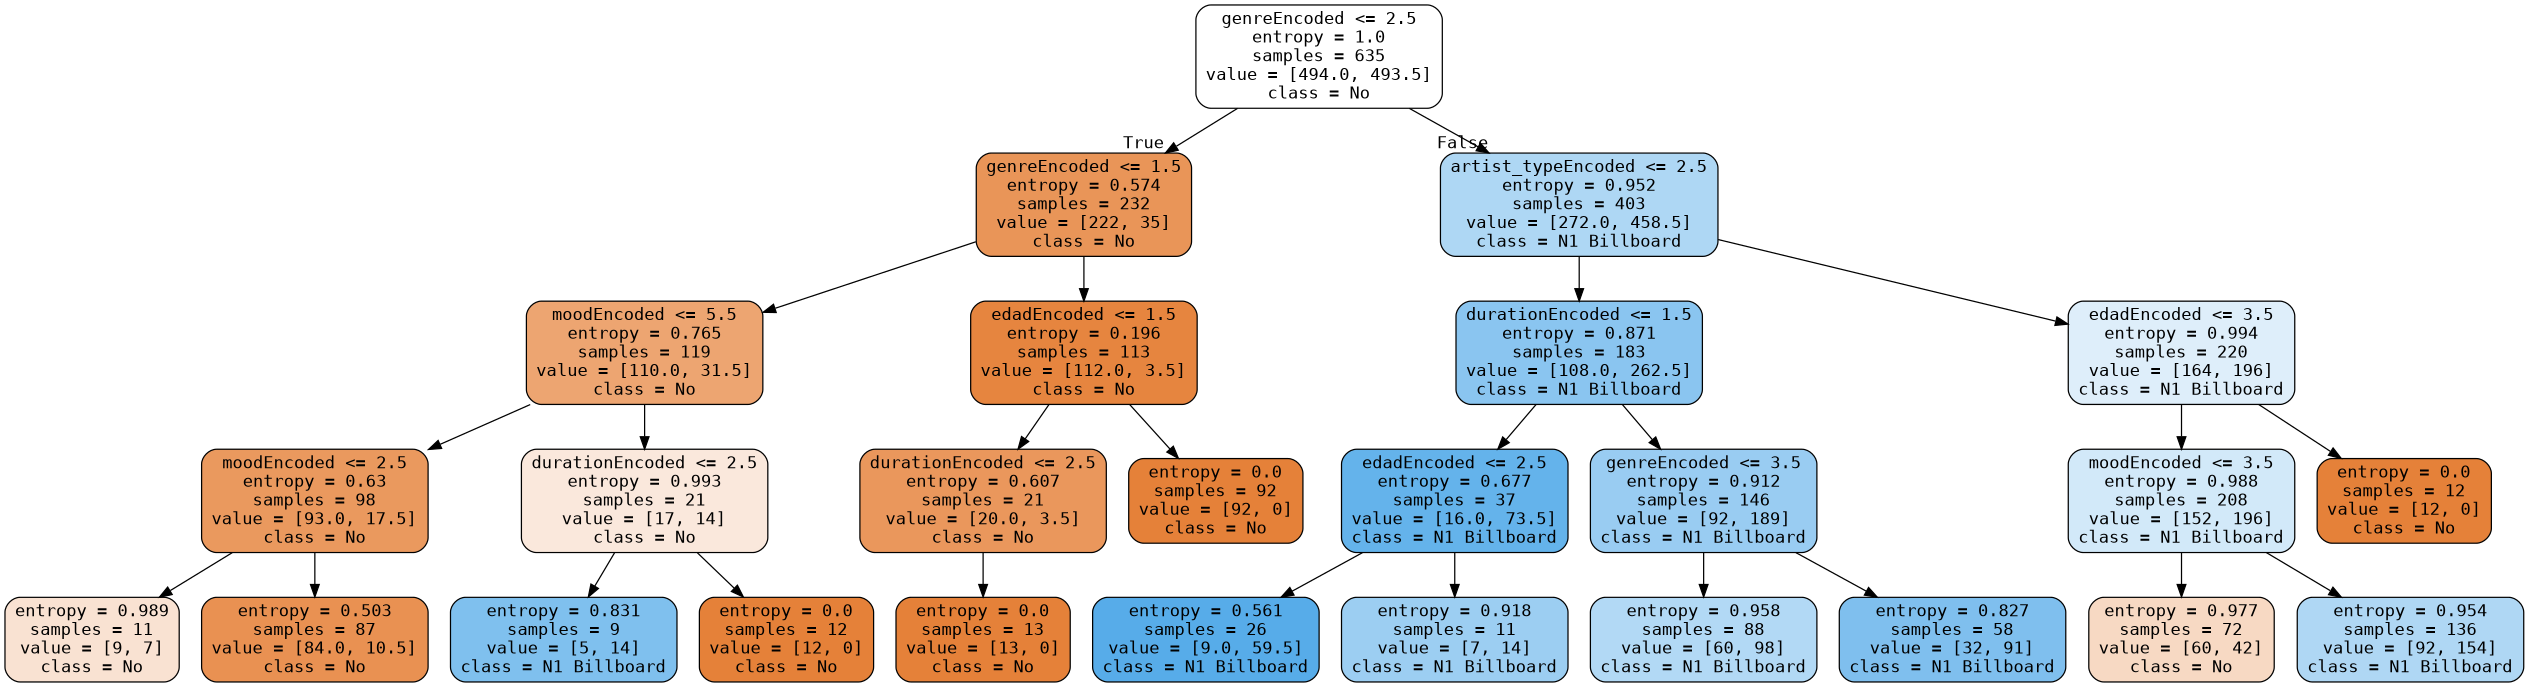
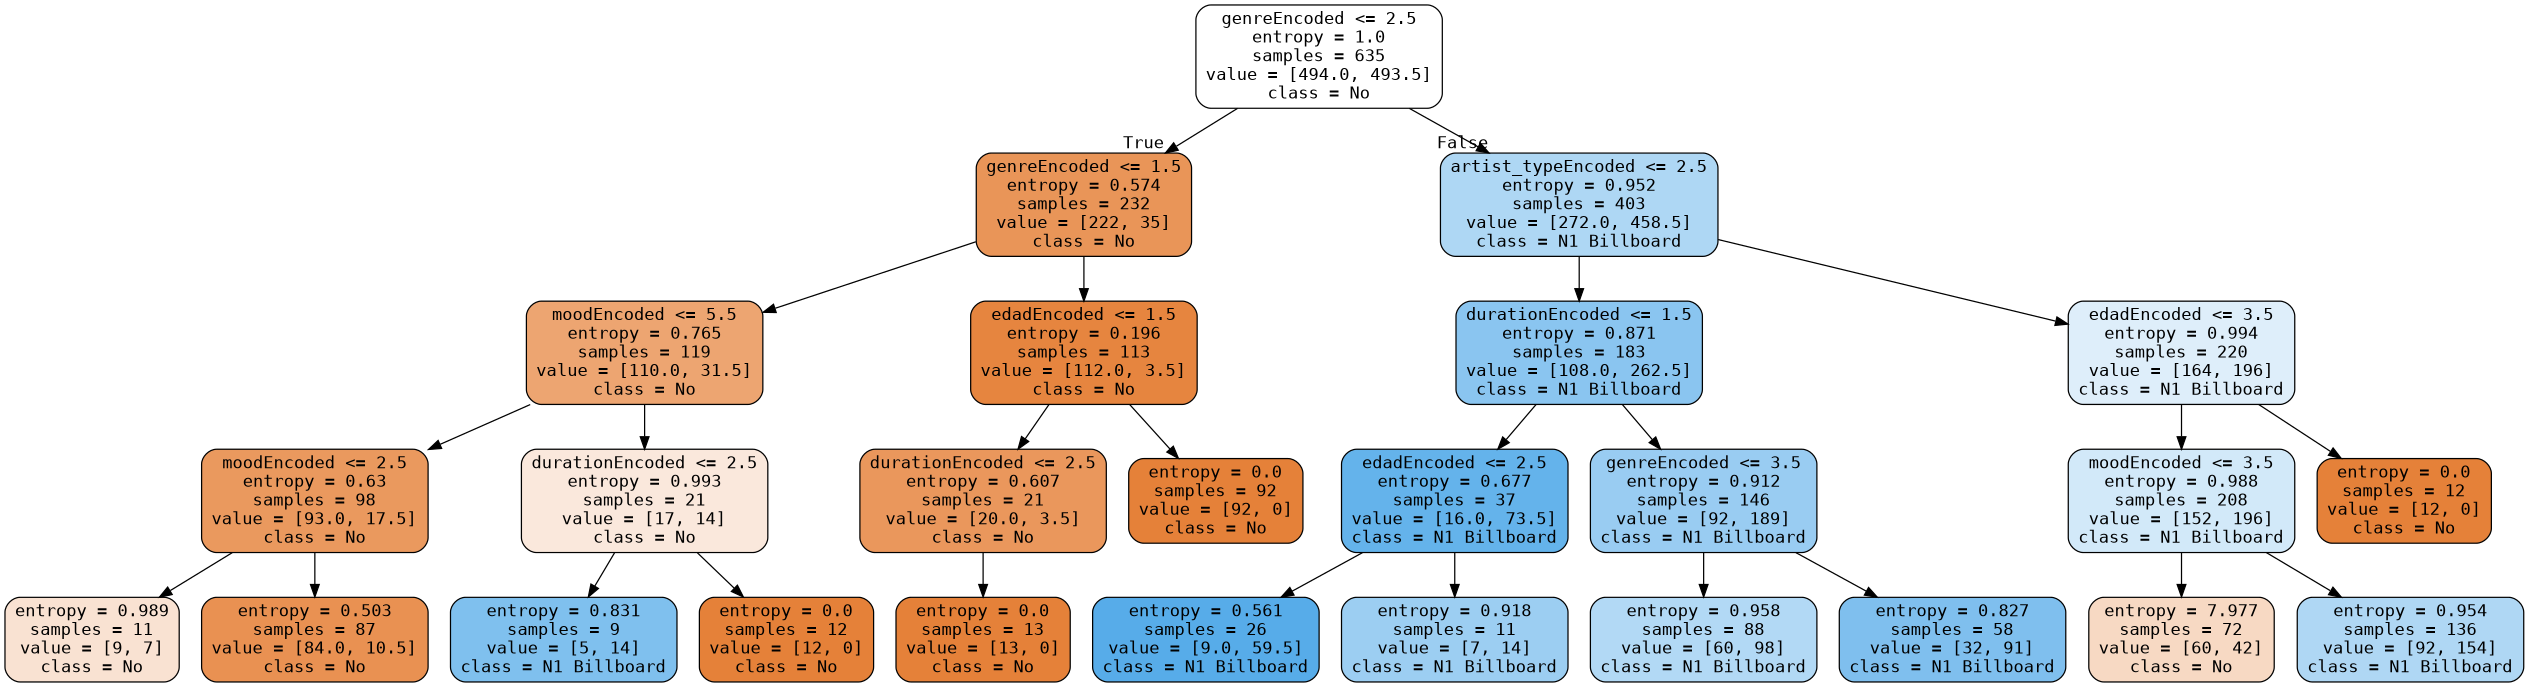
(2182, 640) -> (2182, 640)
